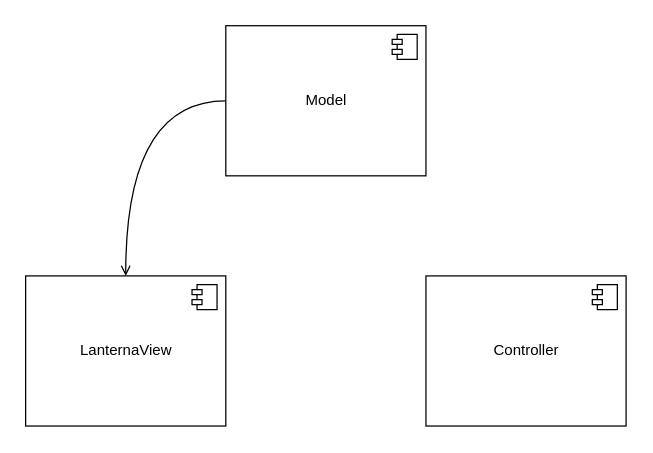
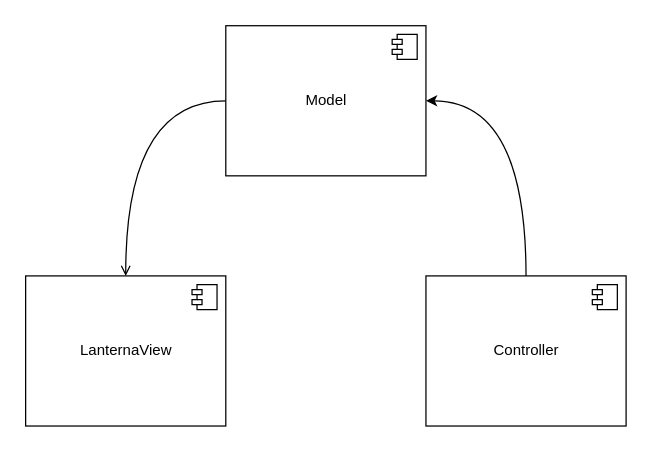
none -> (512, 168)
